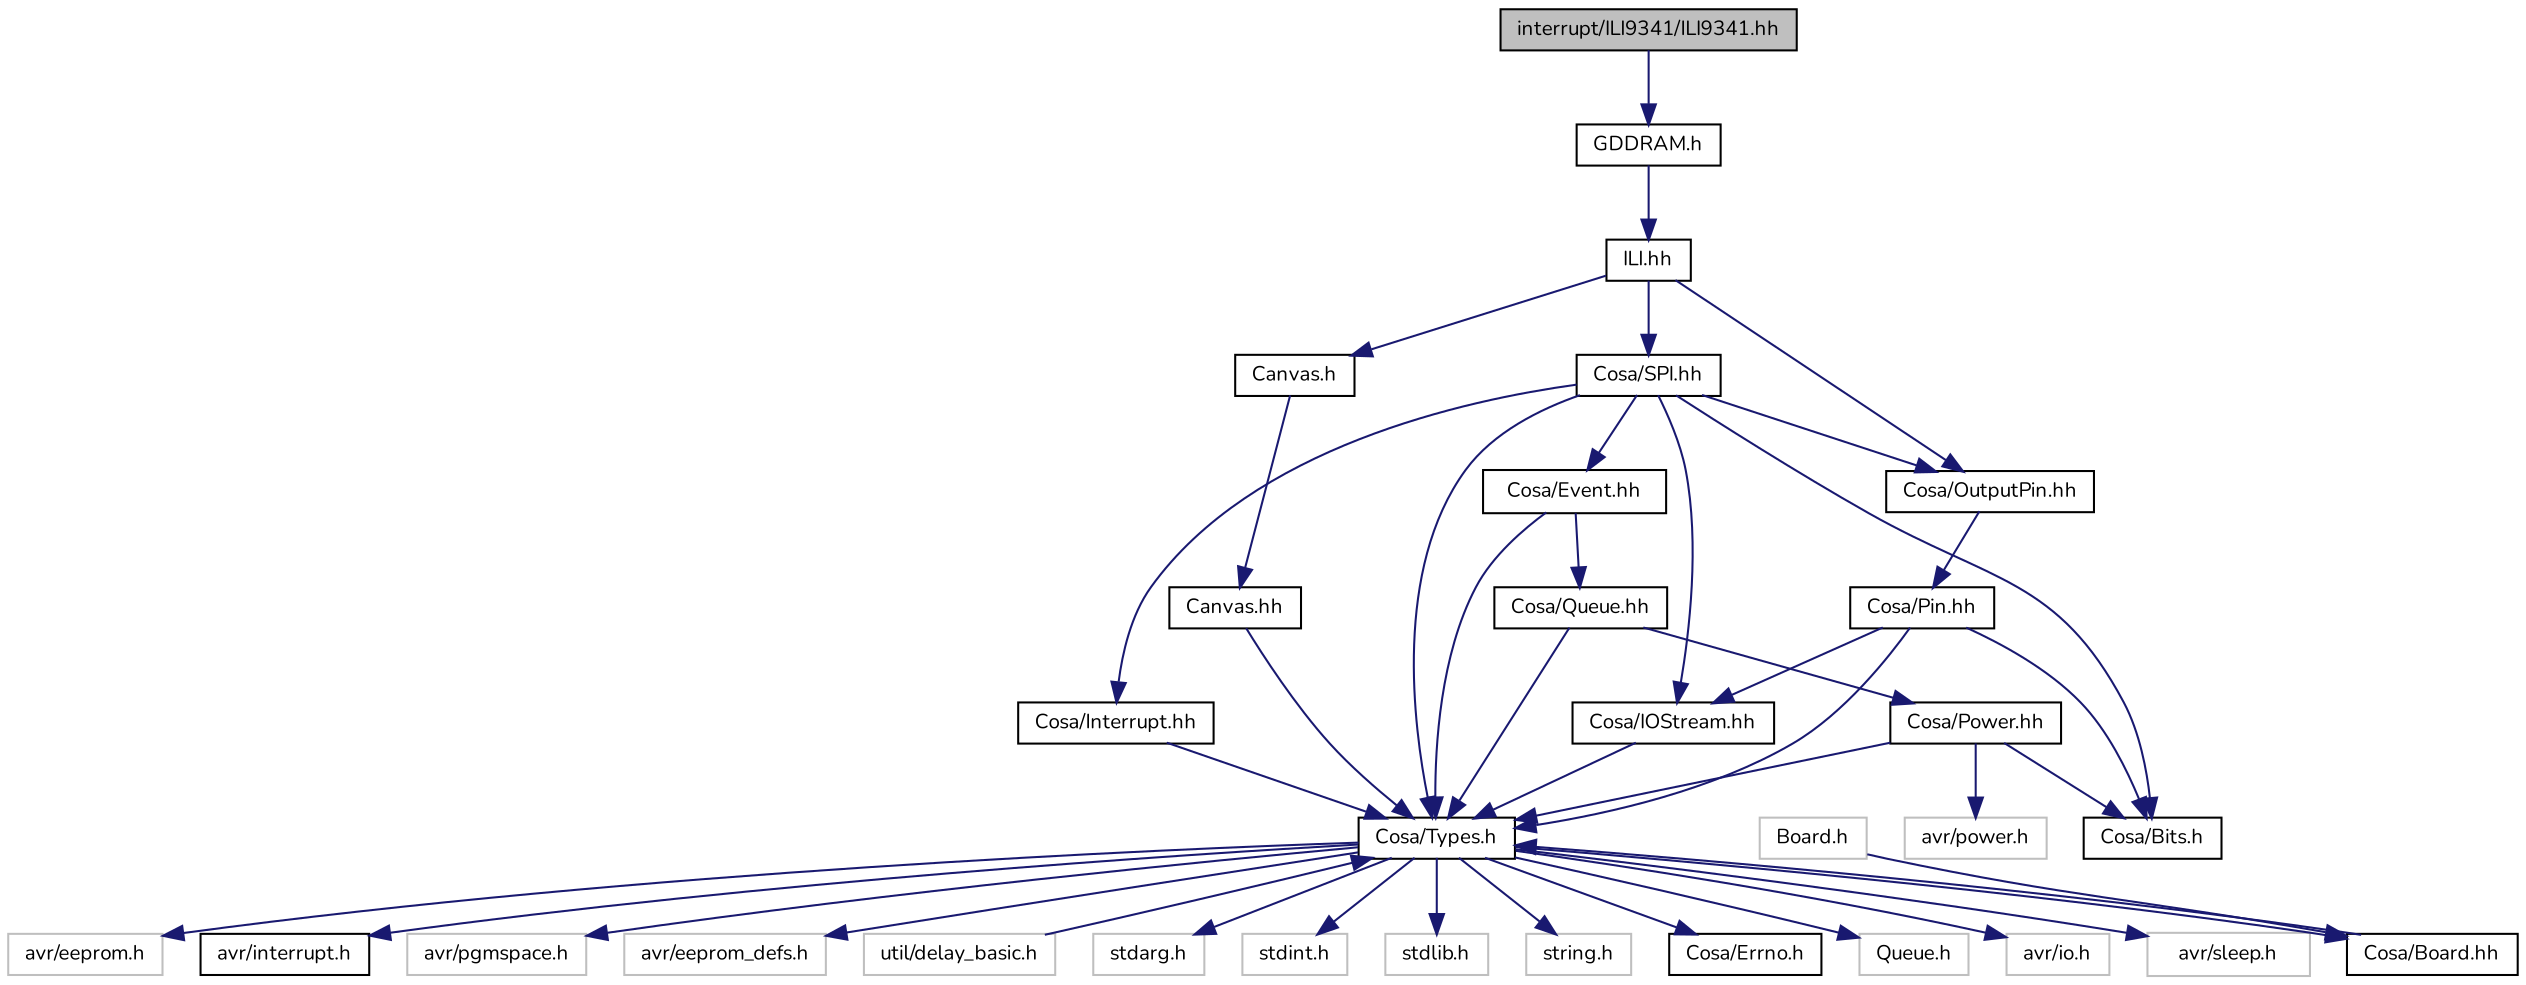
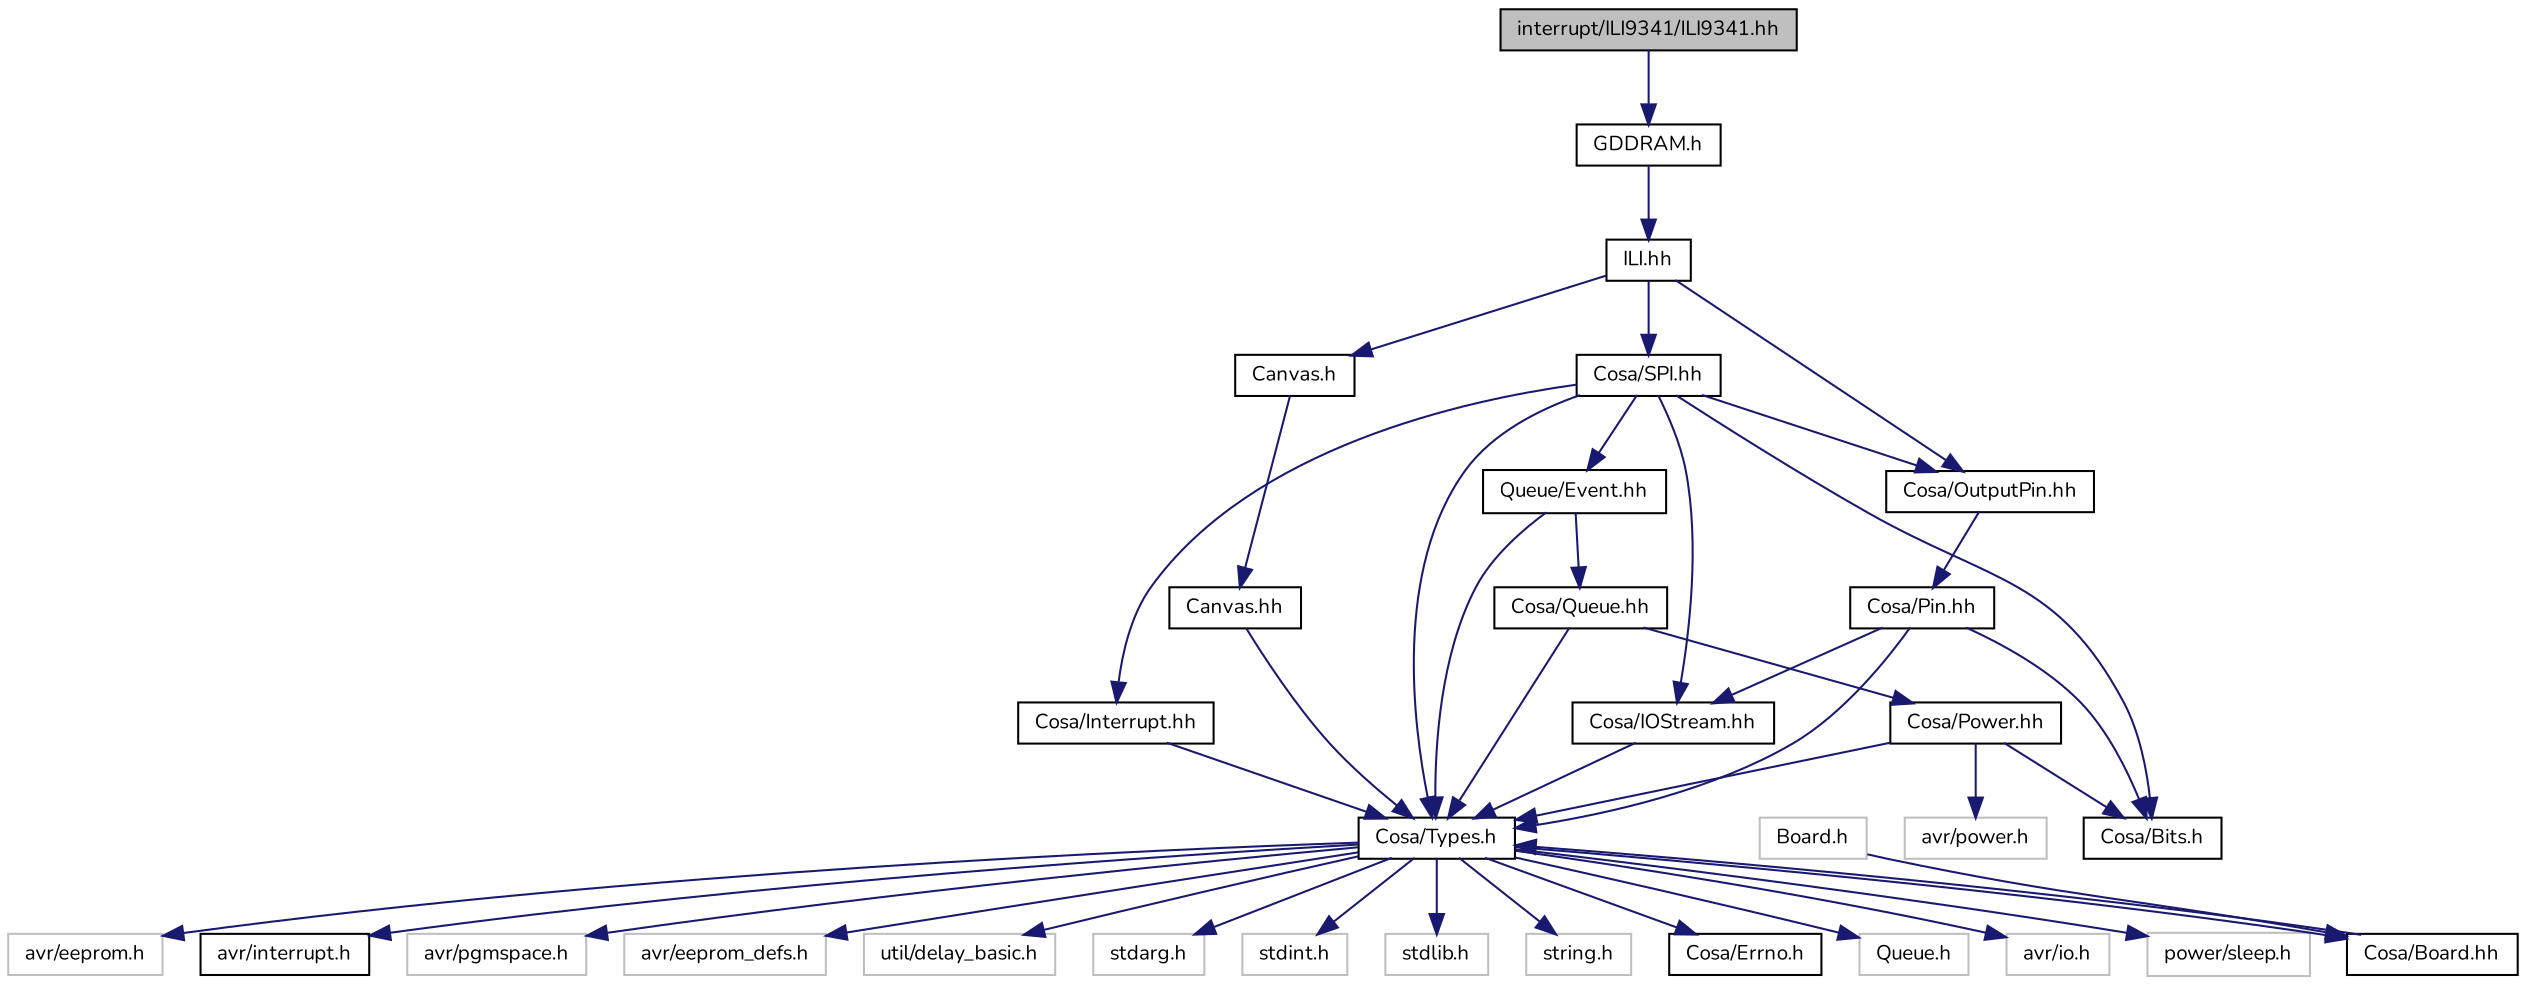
(1575, 492) -> (1575, 492)
(1199, 899) -> (1201, 892)
(2229, 954) -> (2229, 954)
